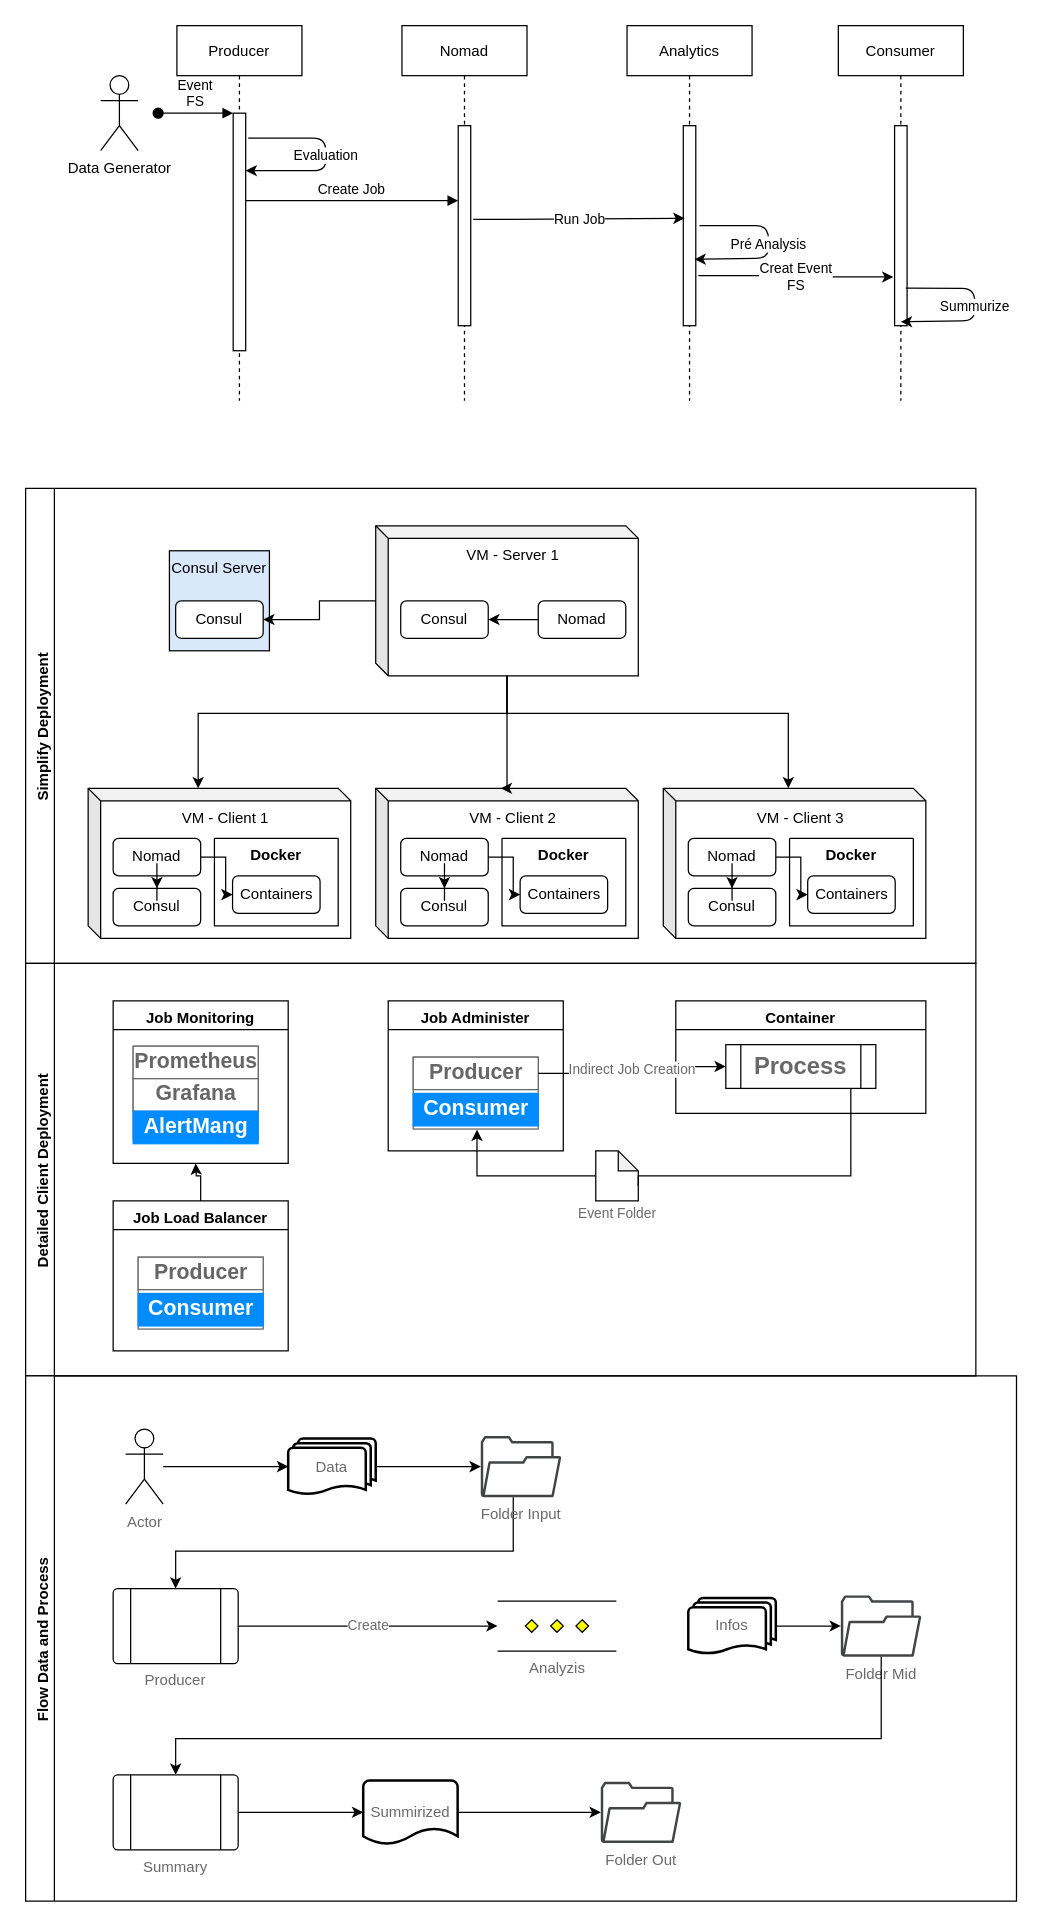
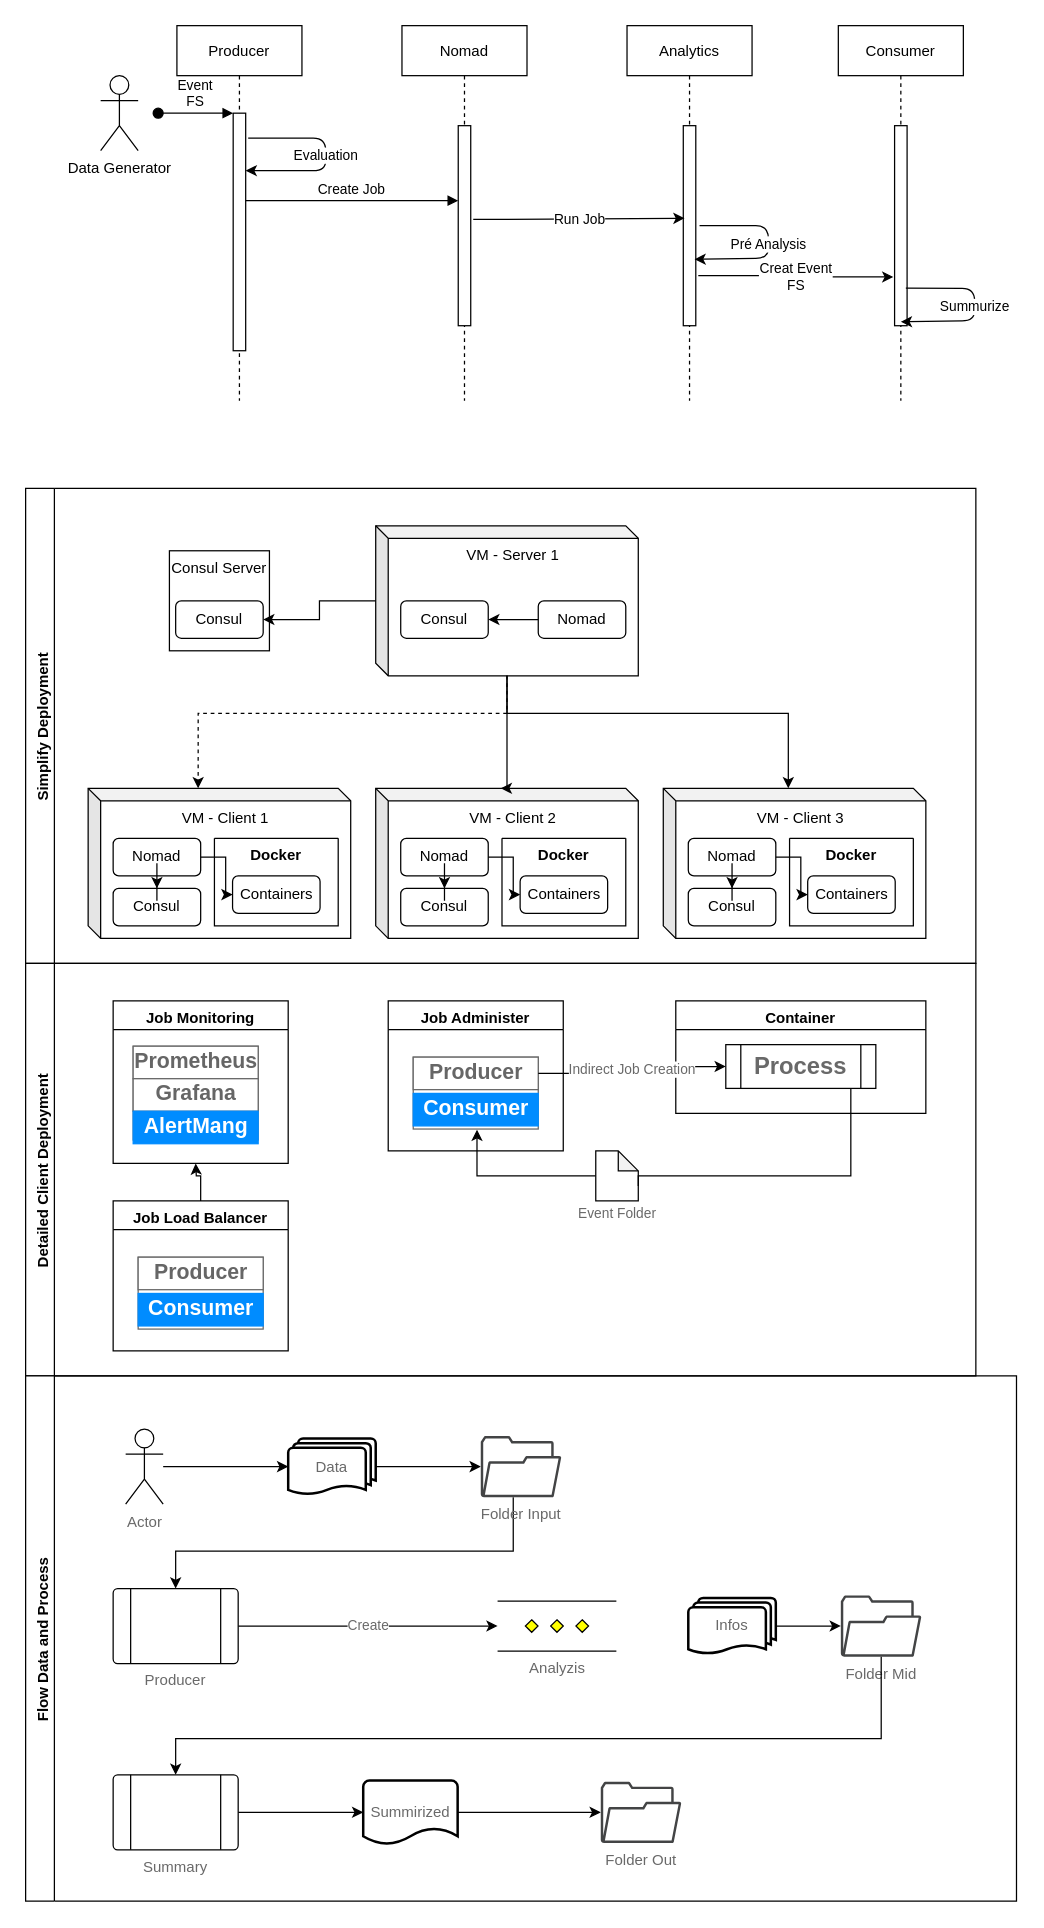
(219, 577) -> (219, 577)
(317, 713) -> (317, 713)
